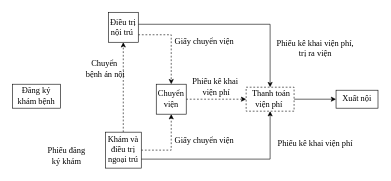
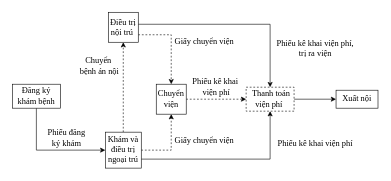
(105, 69) -> (99, 66)
none -> (36, 130)
(66, 156) -> (66, 138)
